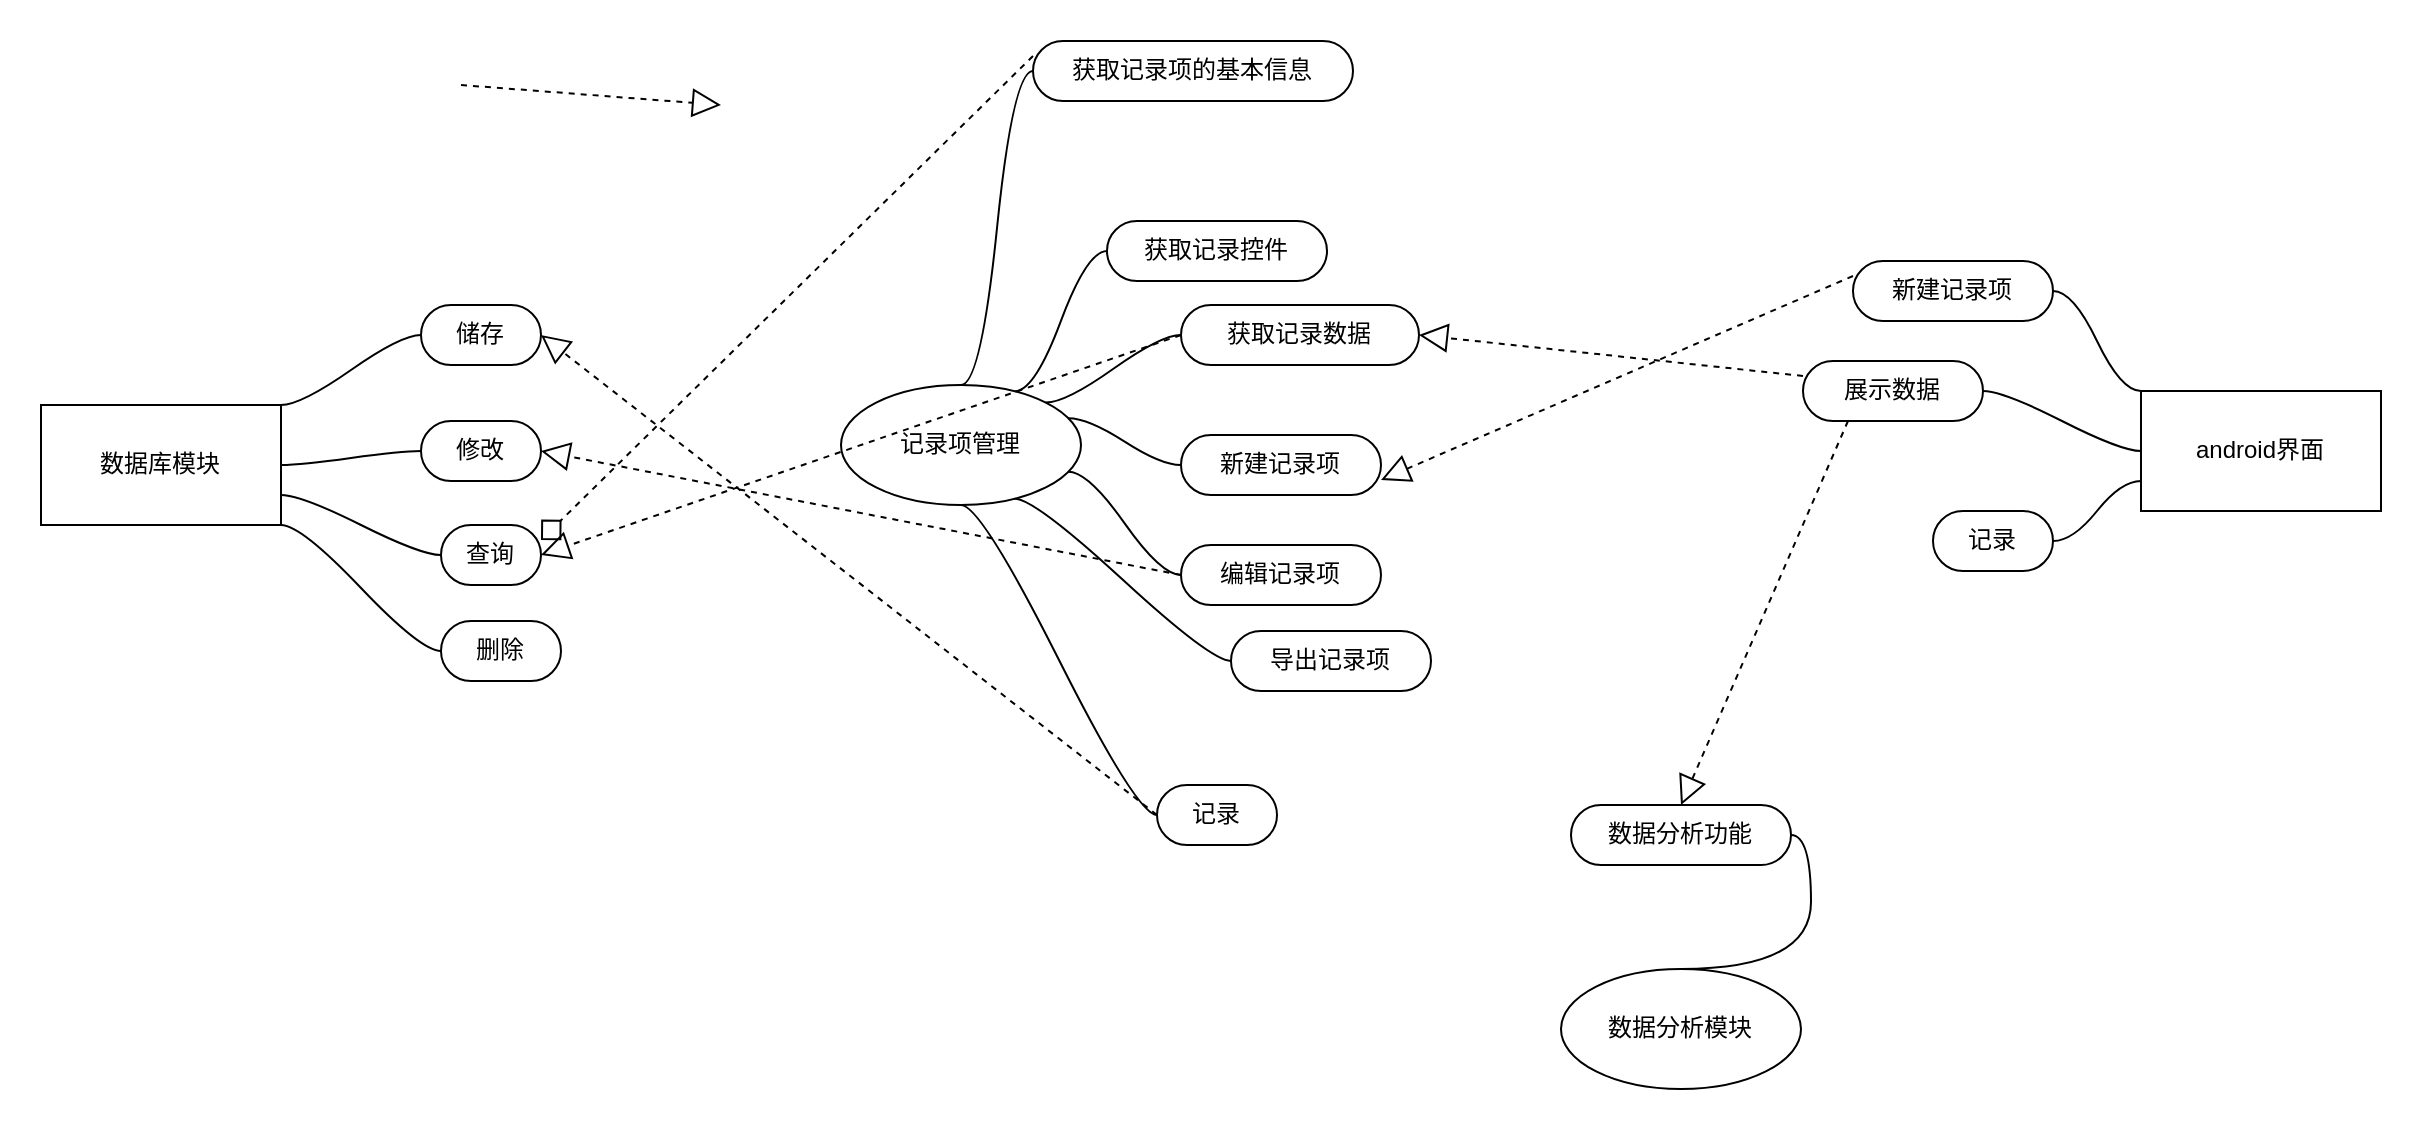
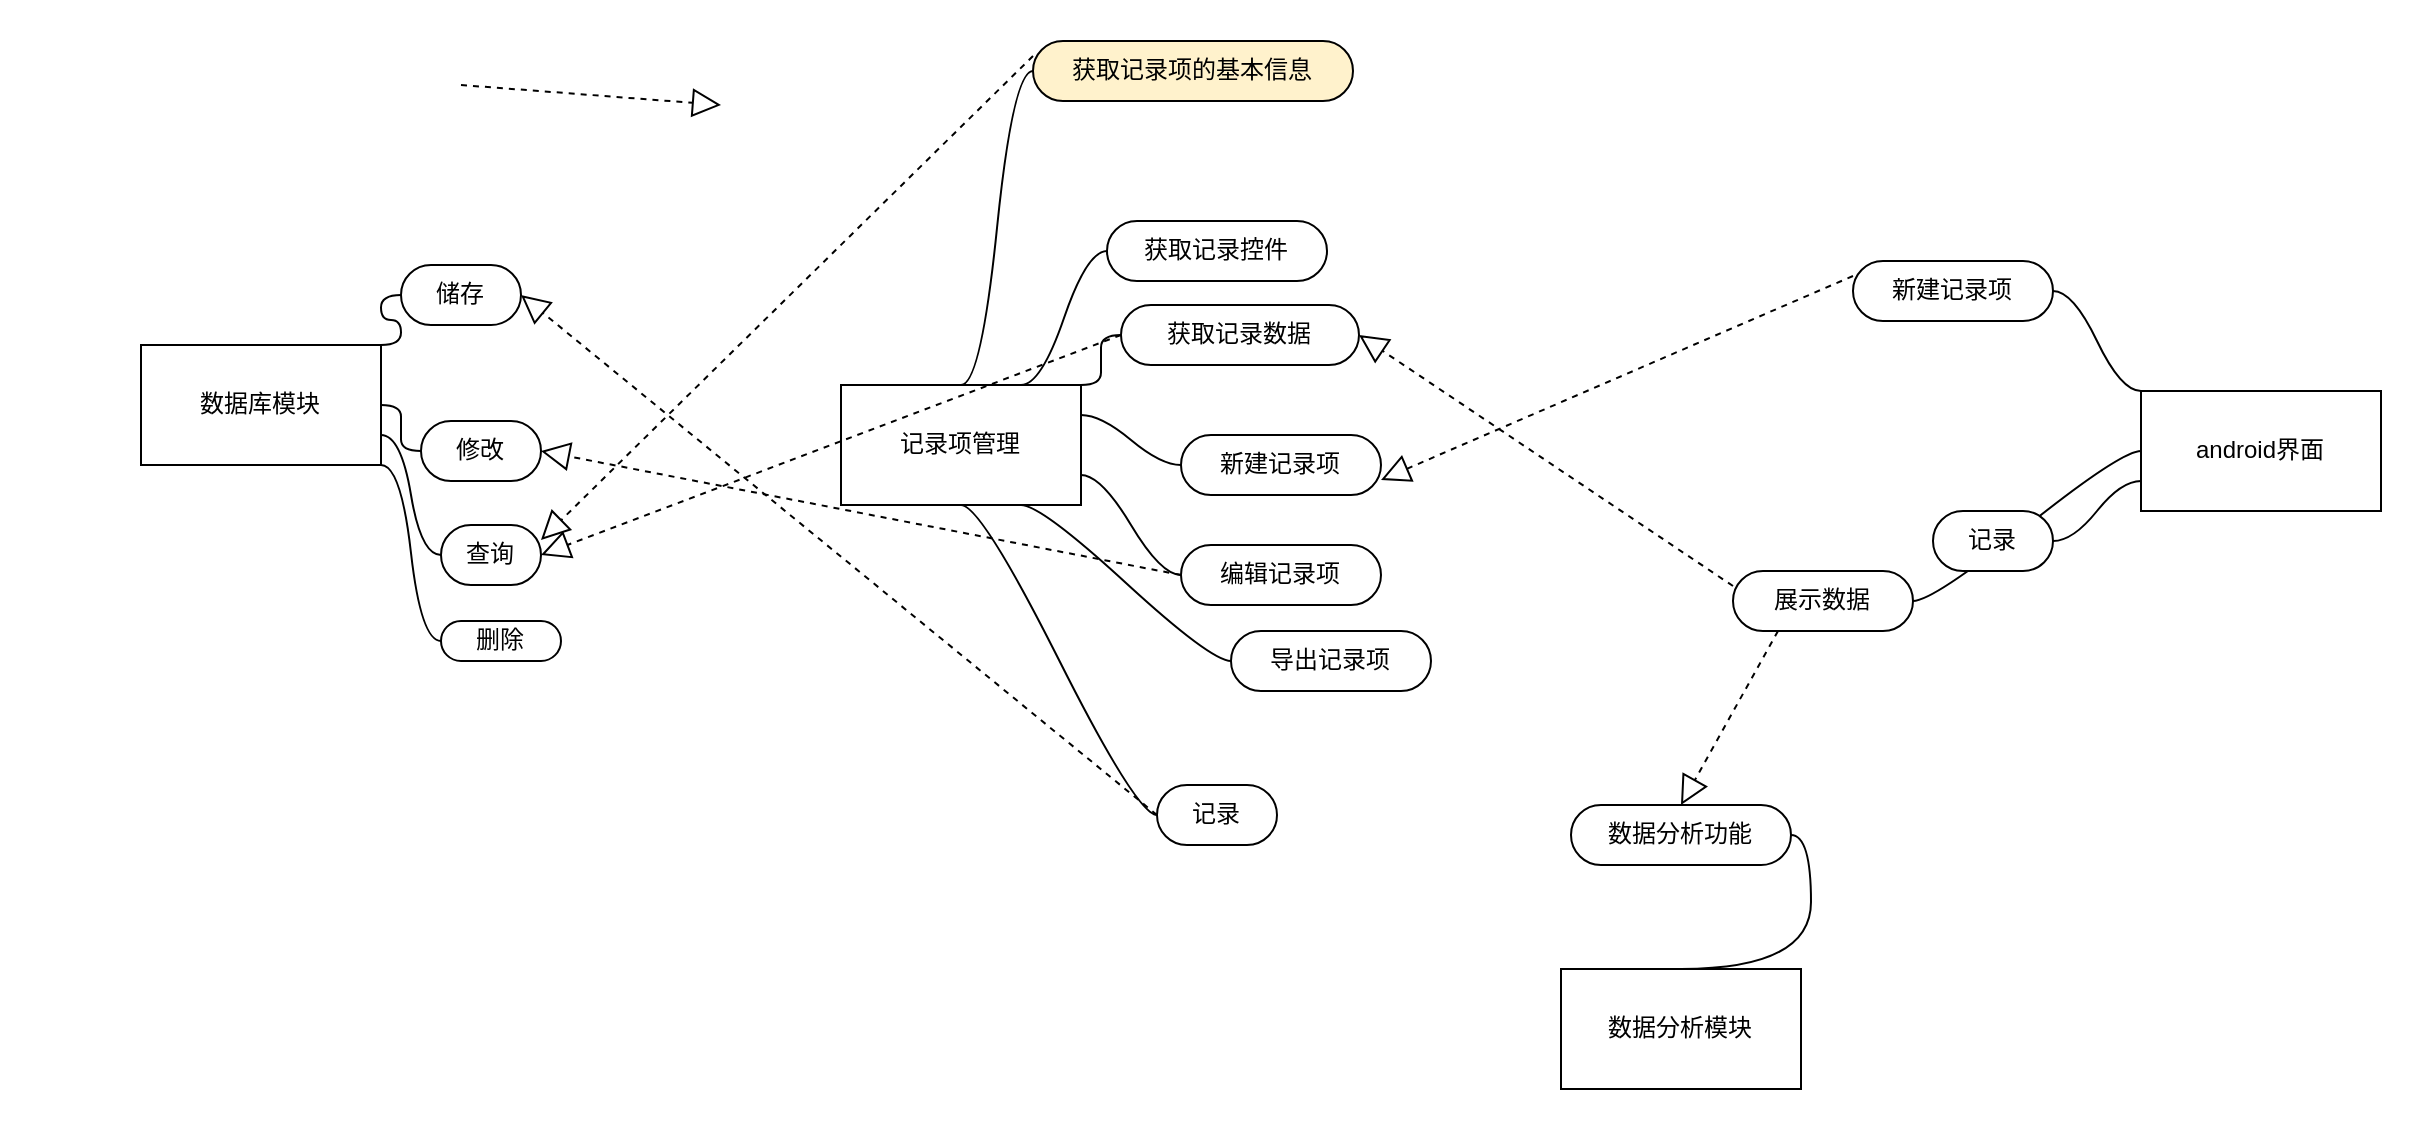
(1193, 71) -> (1193, 71)
(481, 335) -> (461, 295)
(1300, 335) -> (1240, 335)
(1893, 391) -> (1823, 601)
(961, 445) -> (961, 445)
(161, 465) -> (261, 405)
(562, 519) -> (563, 519)
(501, 651) -> (501, 641)
(1681, 1029) -> (1681, 1029)
